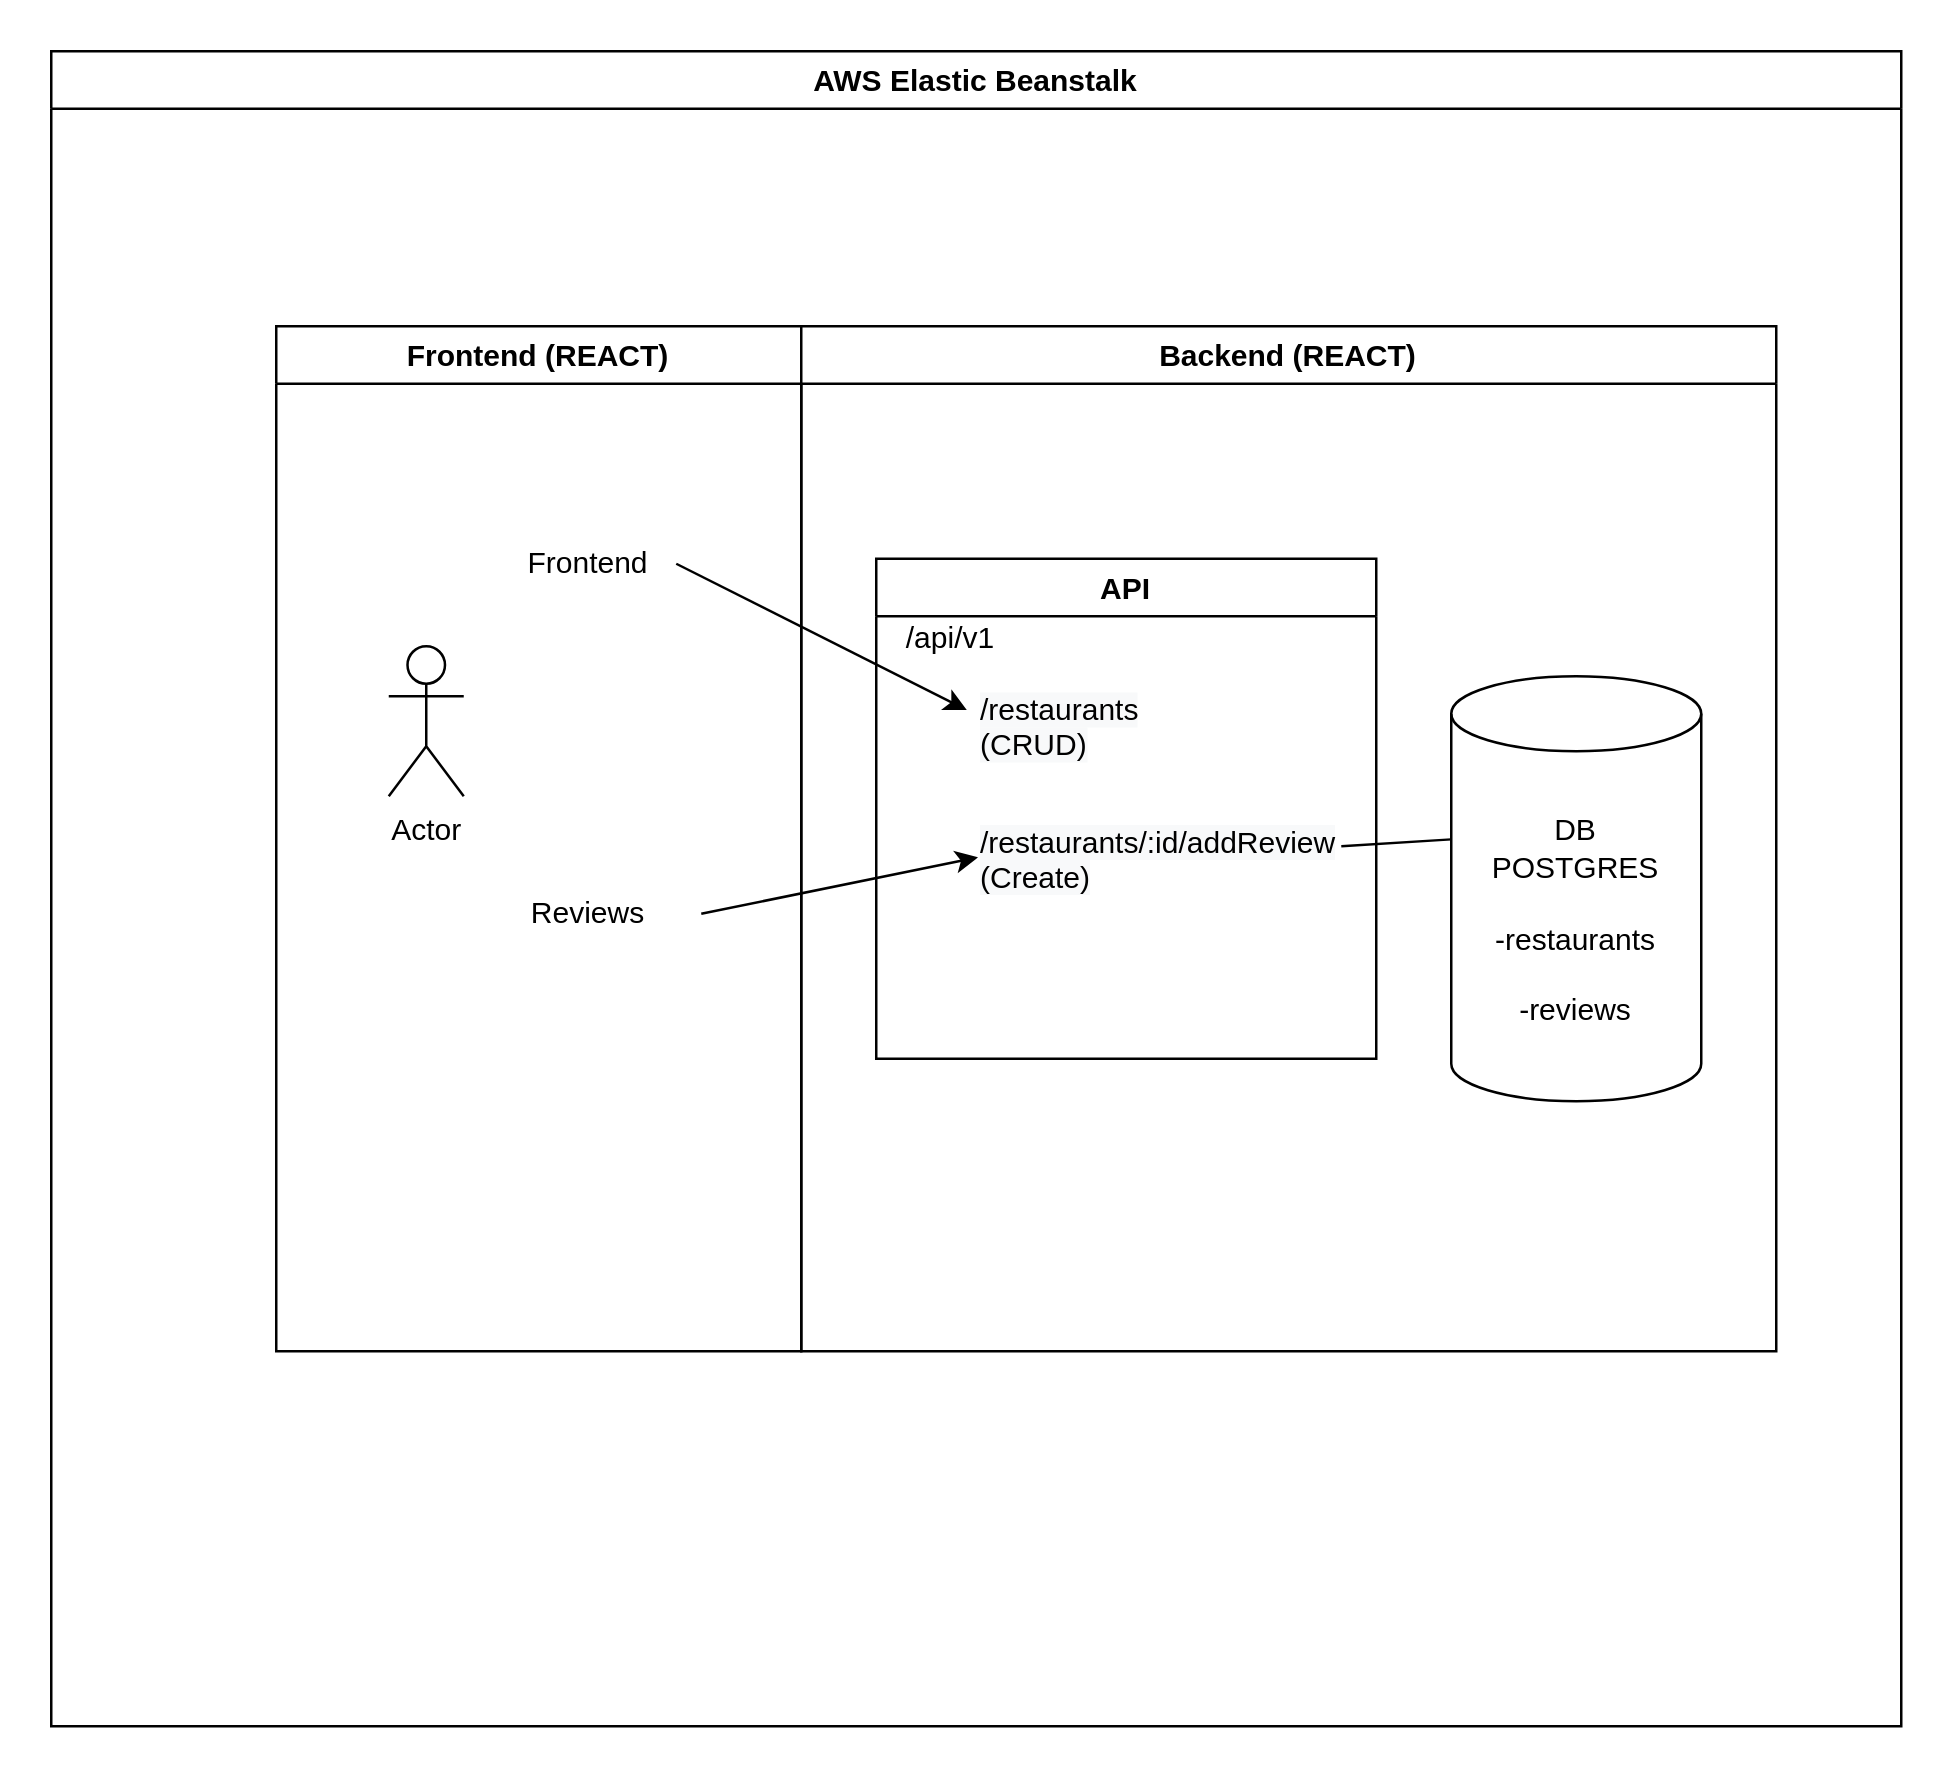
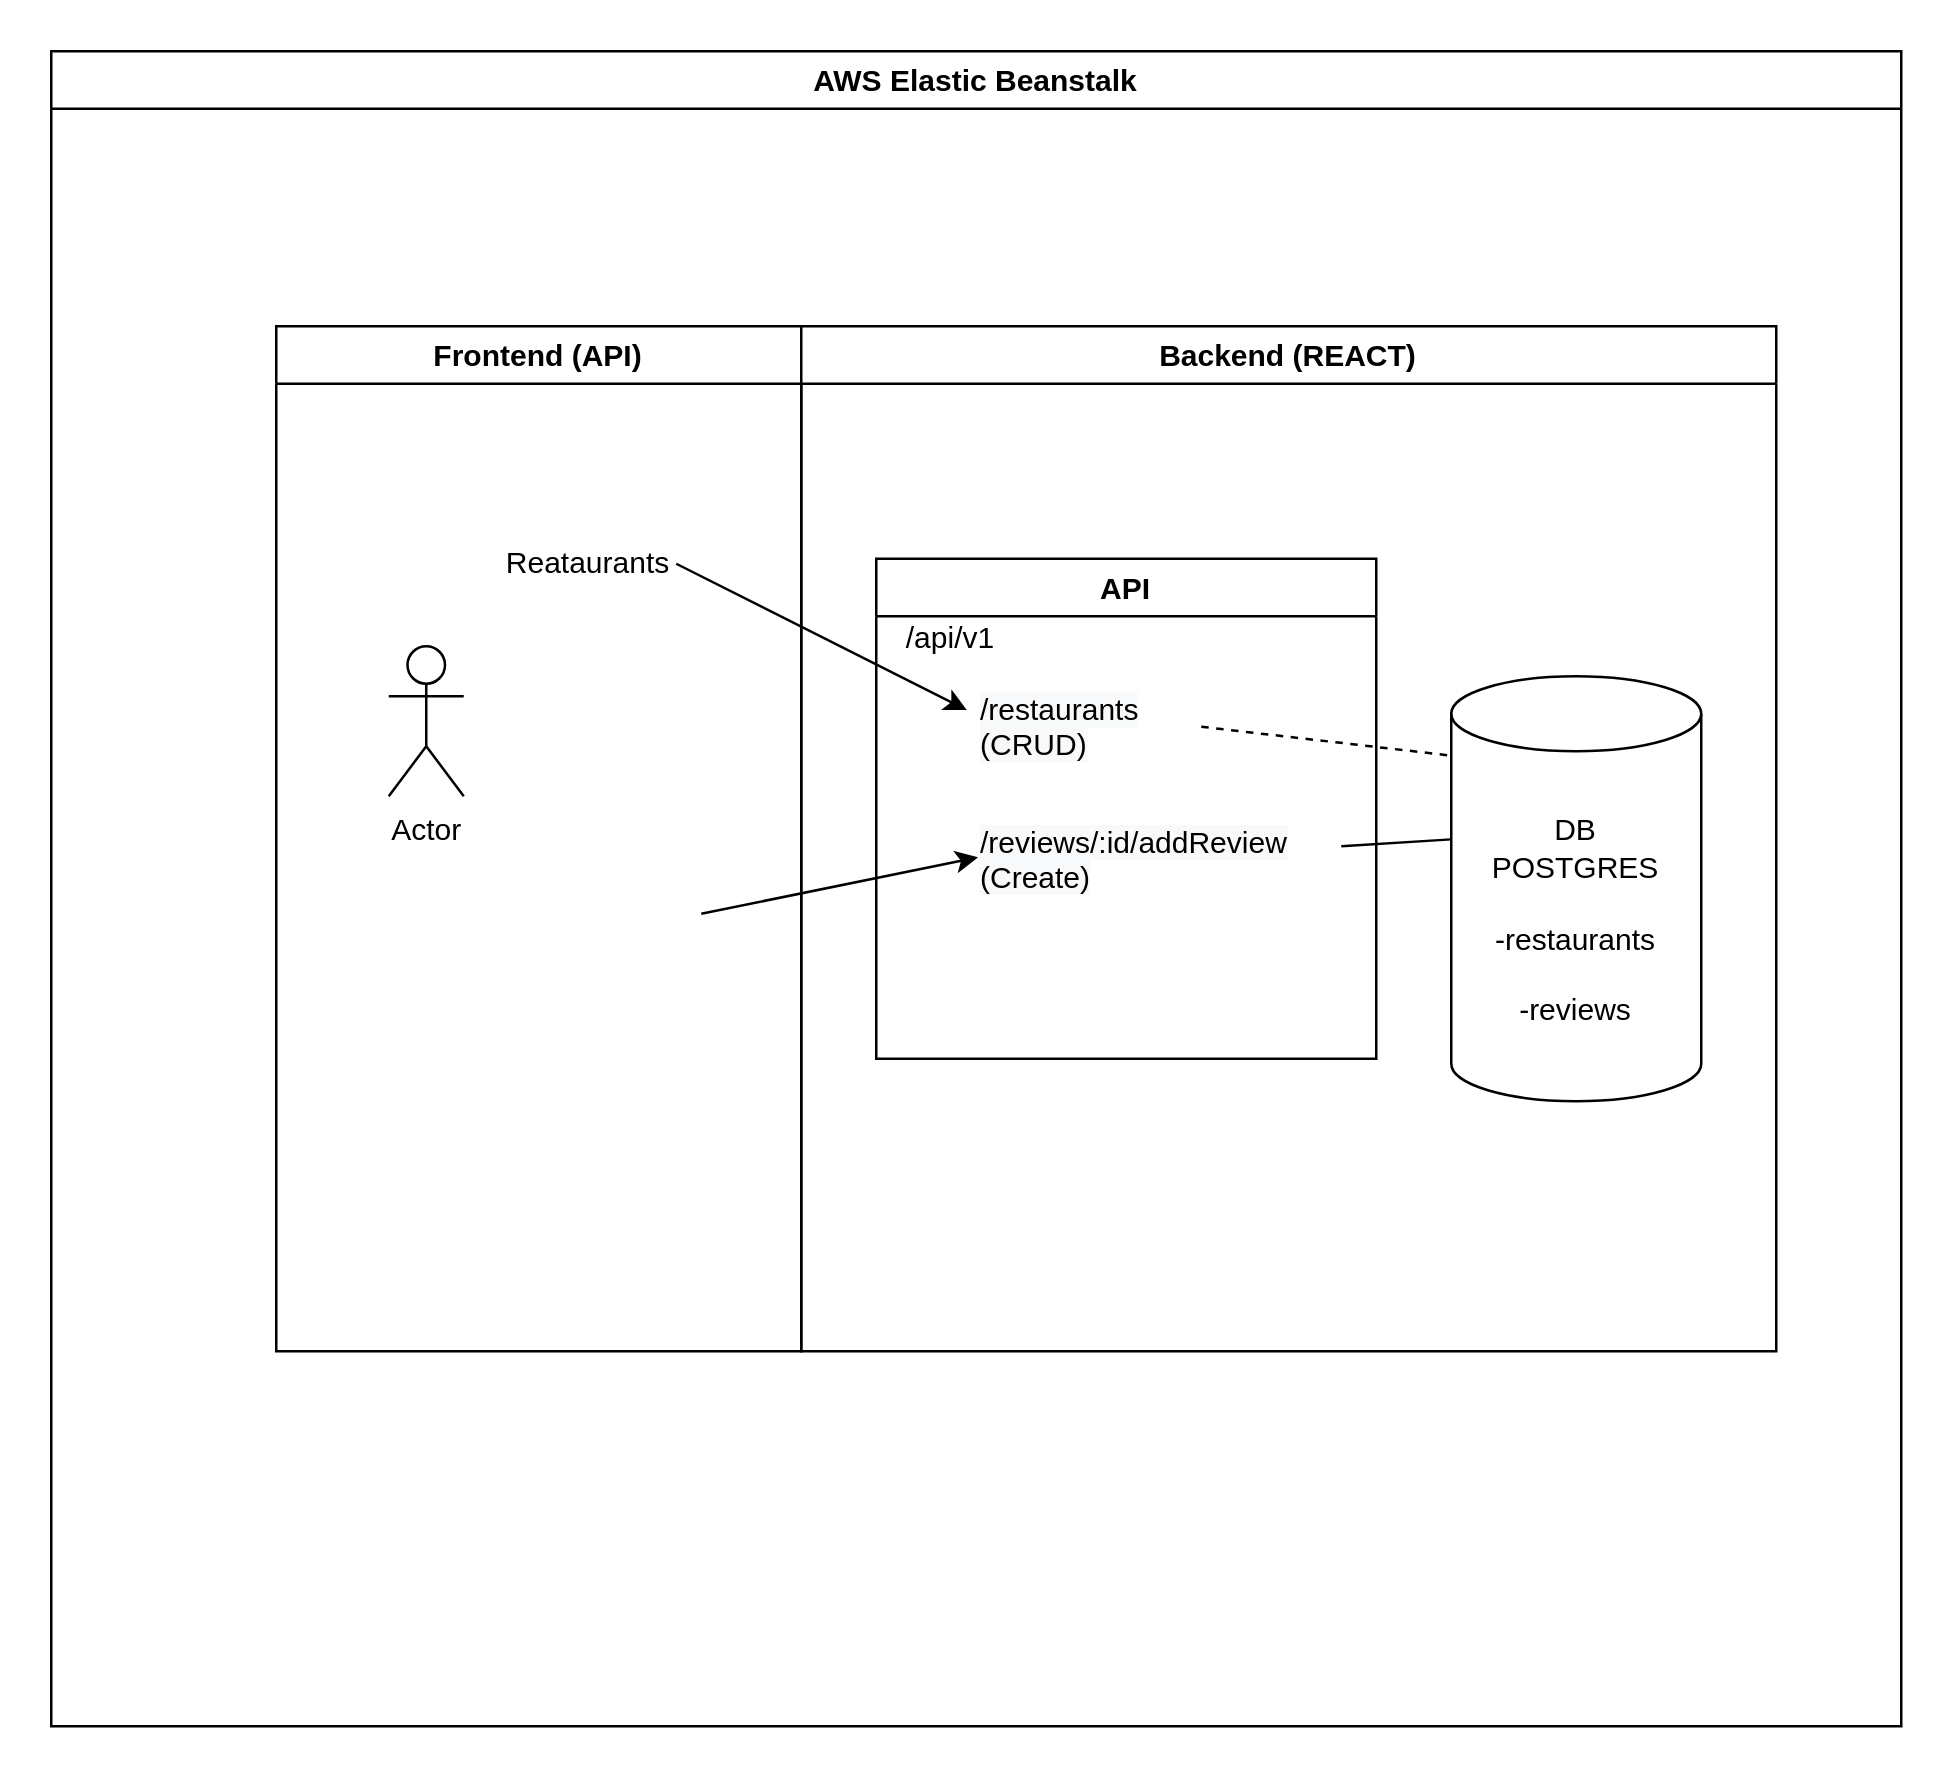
(538, 356) -> (538, 356)
(589, 564) -> (589, 564)
none -> (1284, 736)
(1154, 862) -> (1154, 862)
(589, 914) -> none
